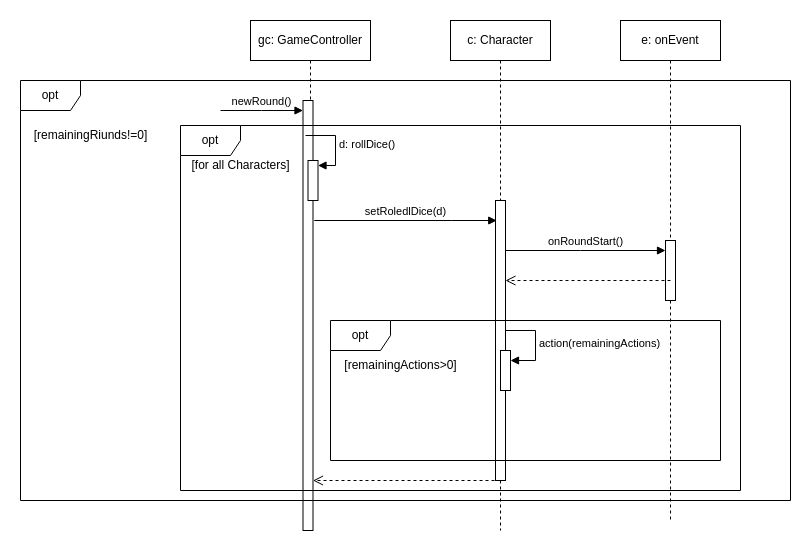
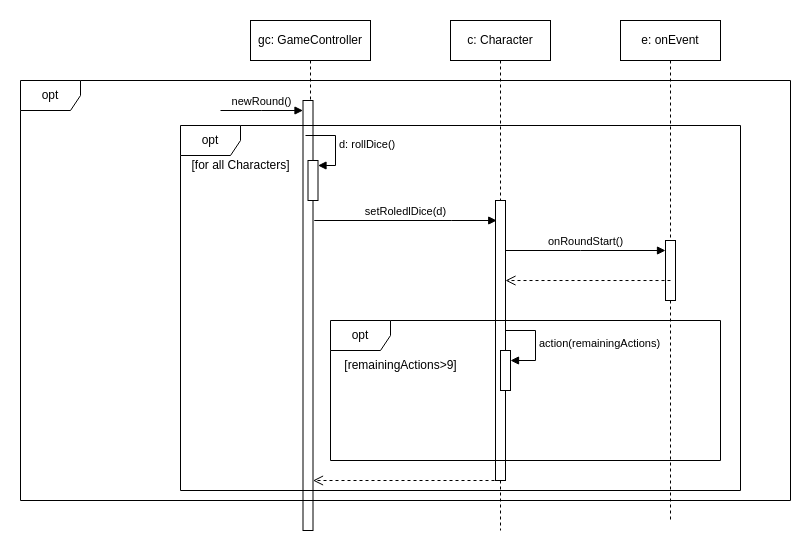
(91, 136) -> none
(401, 366) -> (401, 366)
